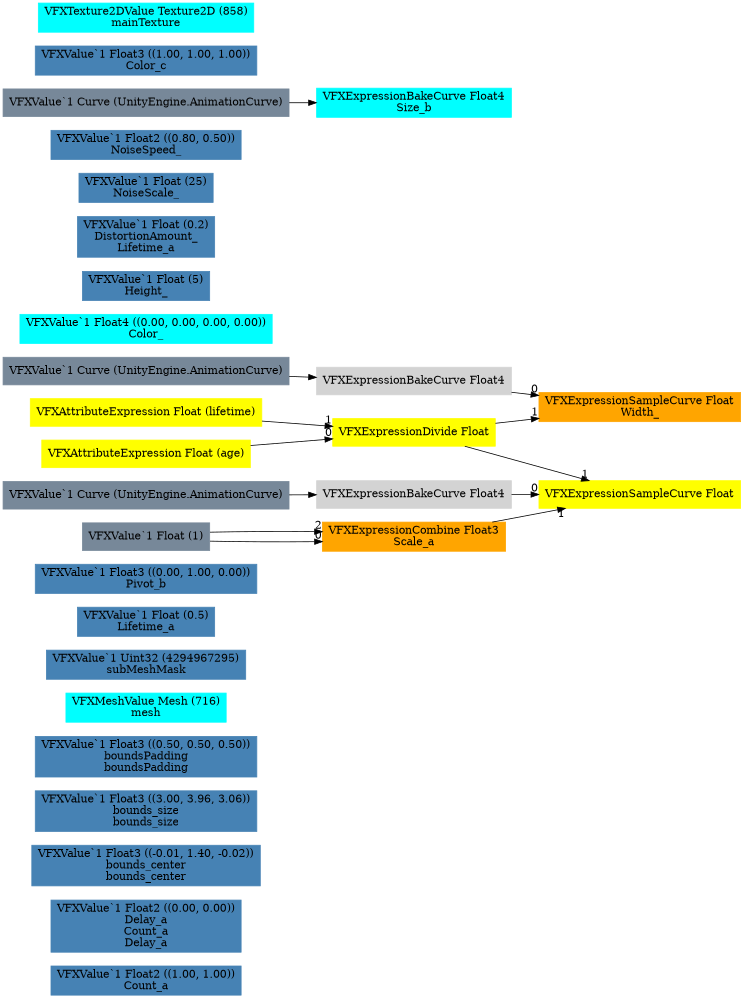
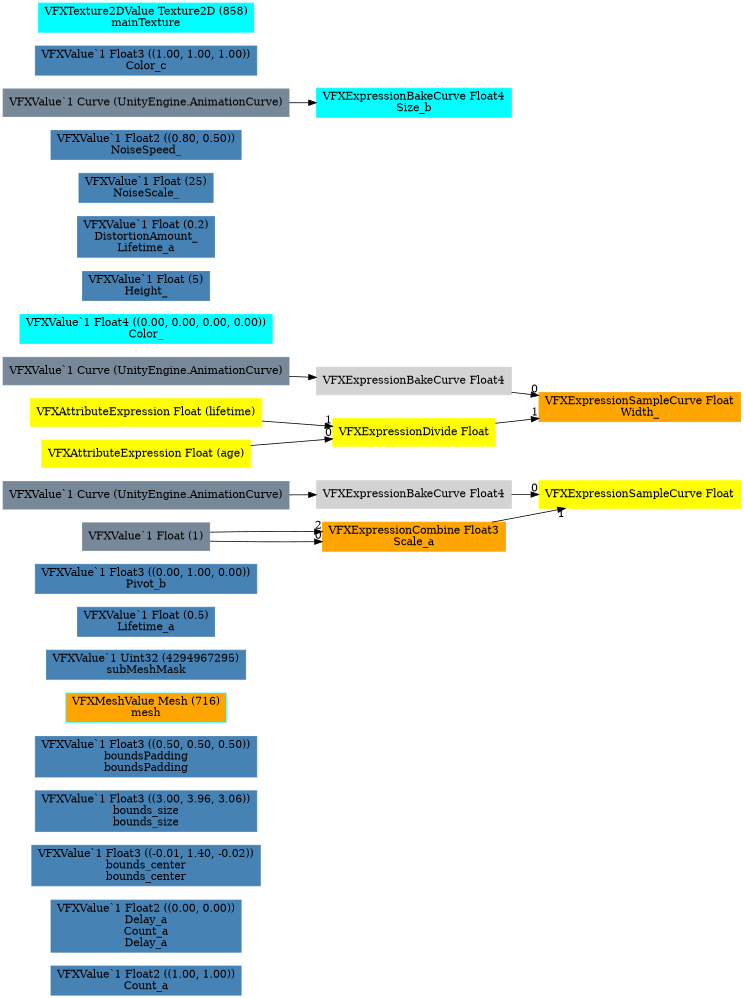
(523, 462) -> none
(146, 708) -> (146, 708)
